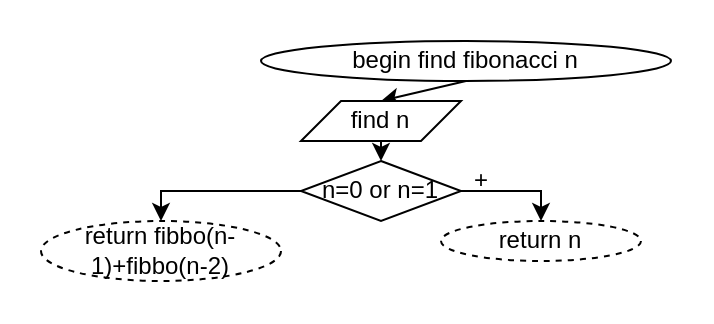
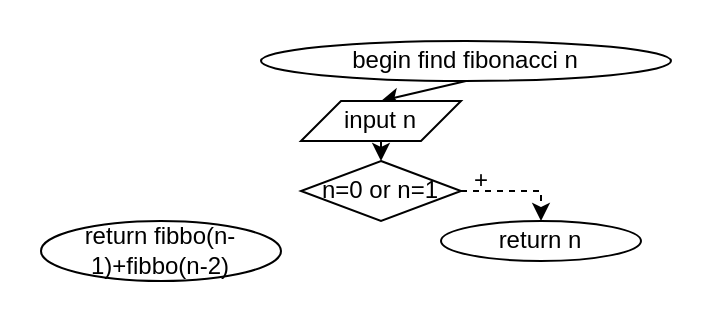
(381, 121) -> (381, 121)
(222, 191) -> none
(510, 191) -> (510, 191)
(541, 241) -> (541, 241)
(161, 251) -> (161, 251)
